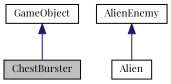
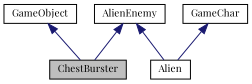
none -> (215, 14)
none -> (106, 46)
